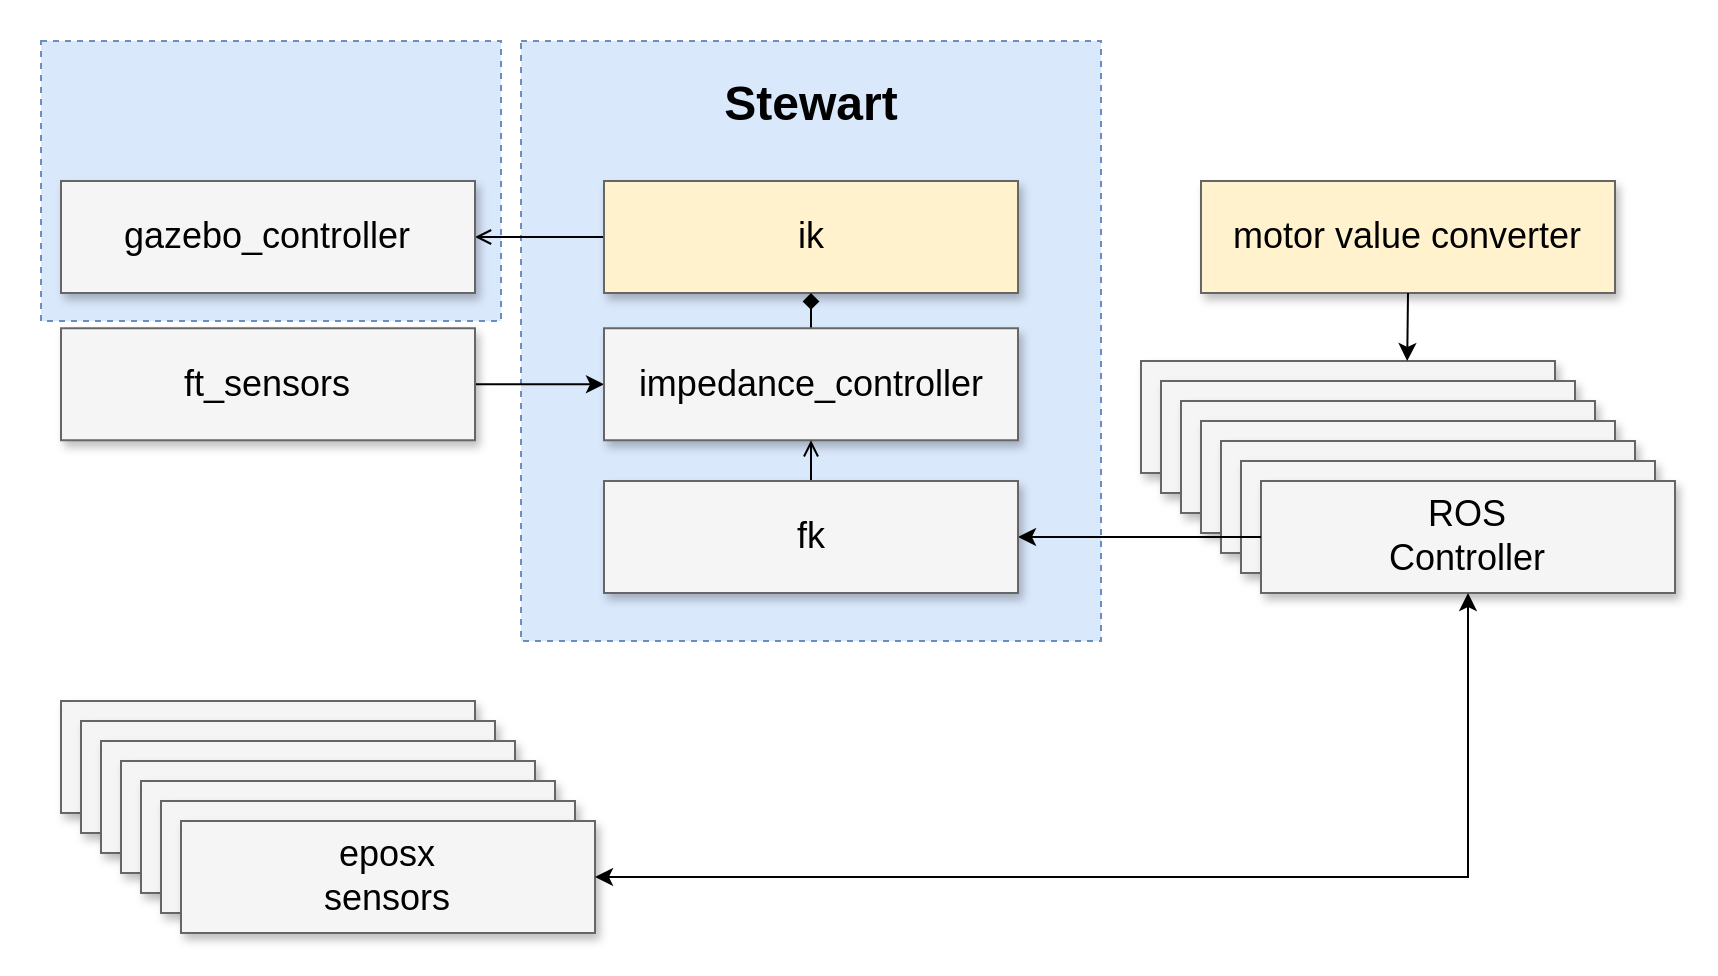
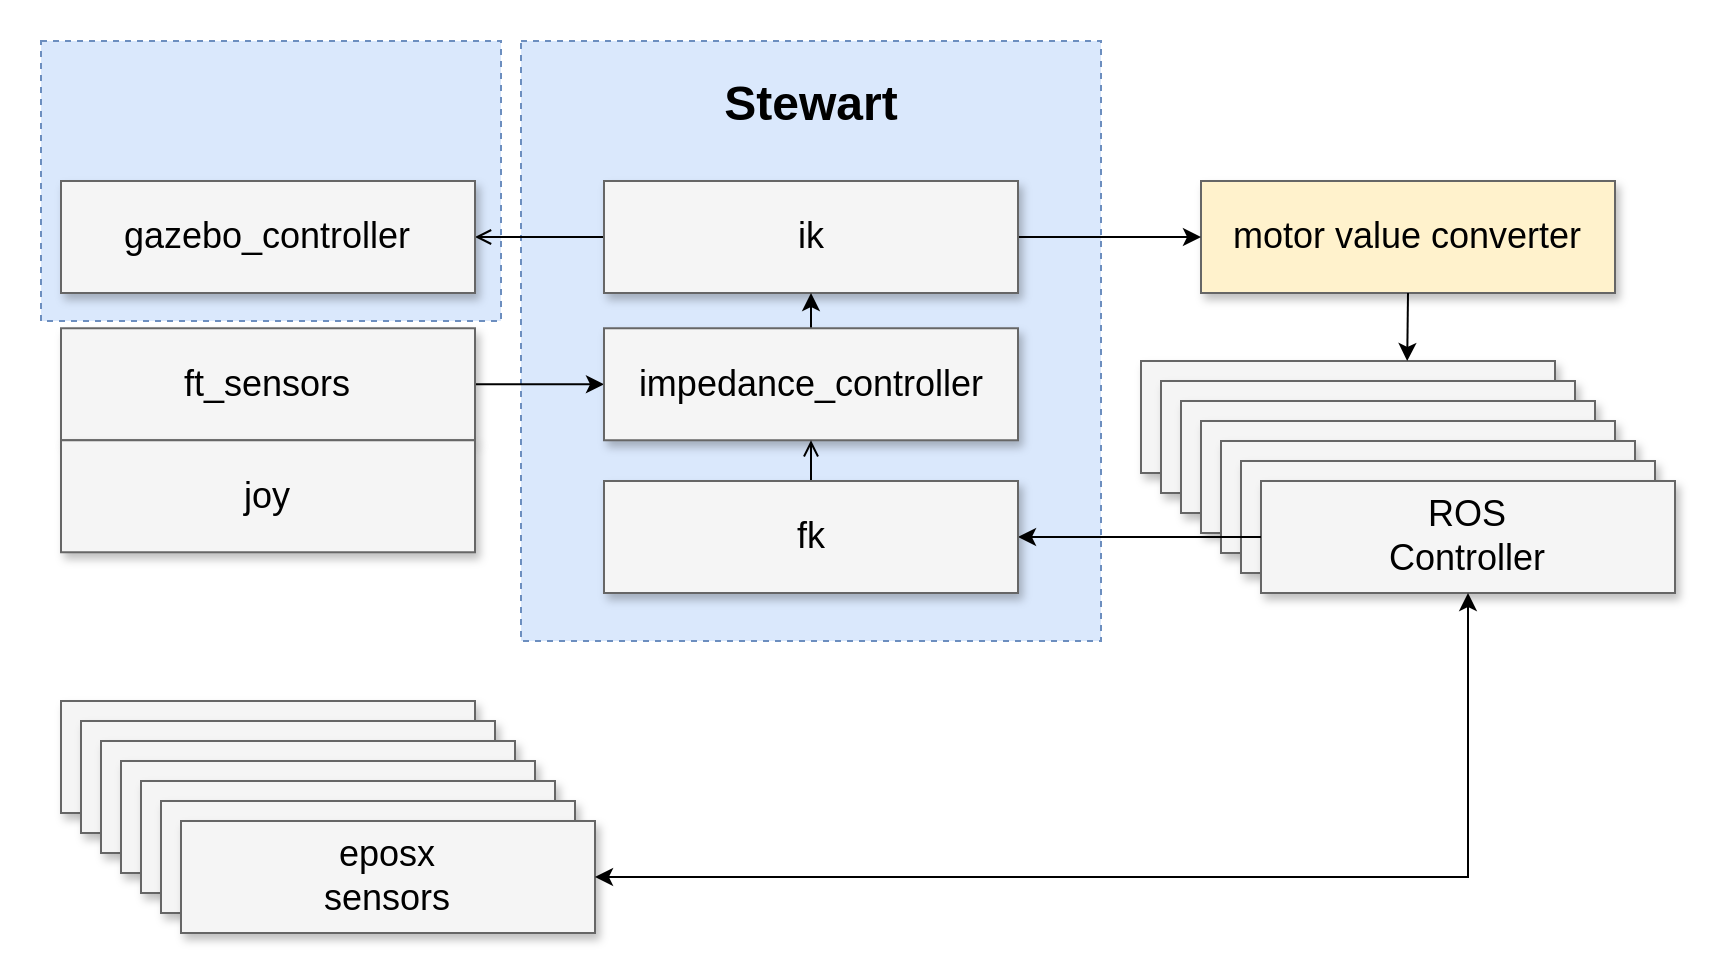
(811, 237) -> (811, 237)
none -> (1103, 237)
(811, 309) -> (811, 308)
none -> (268, 496)
